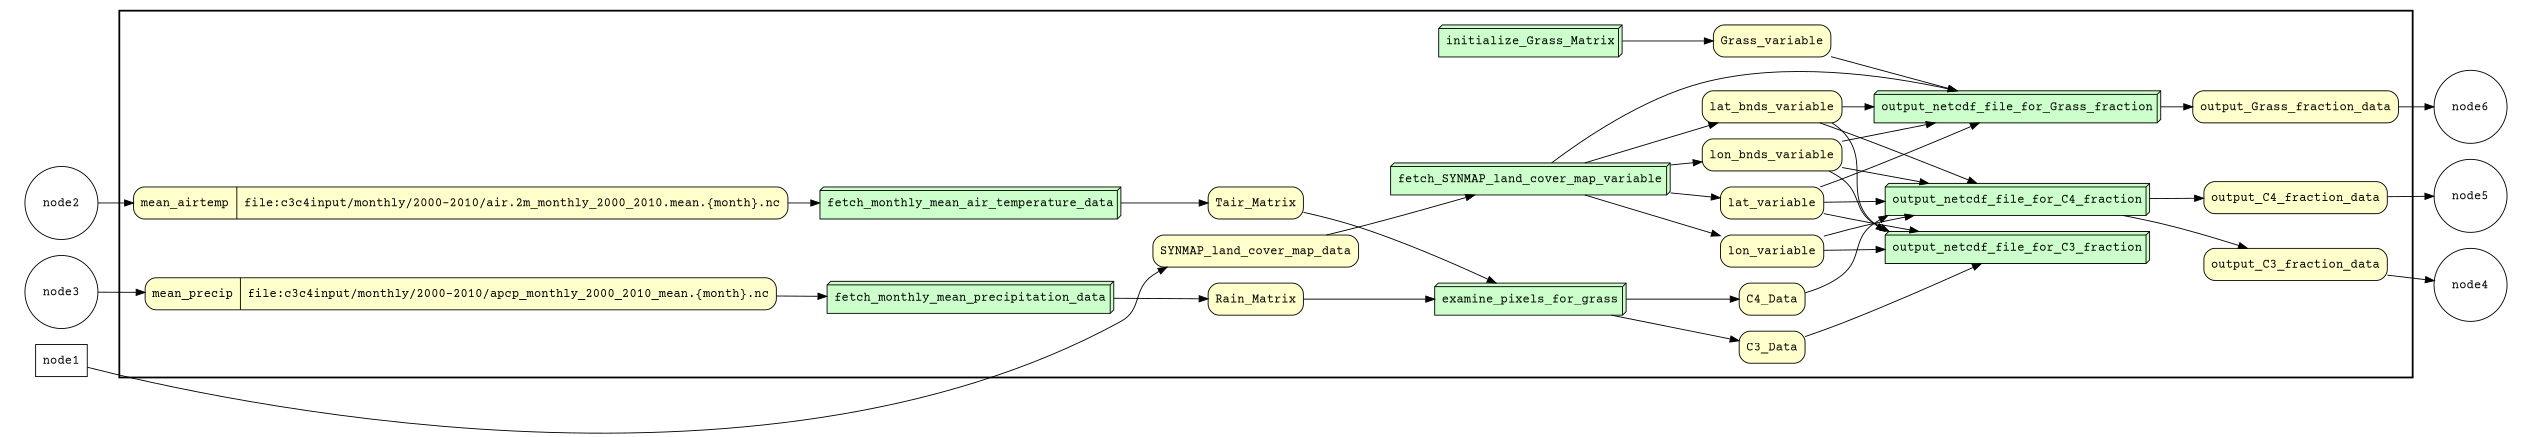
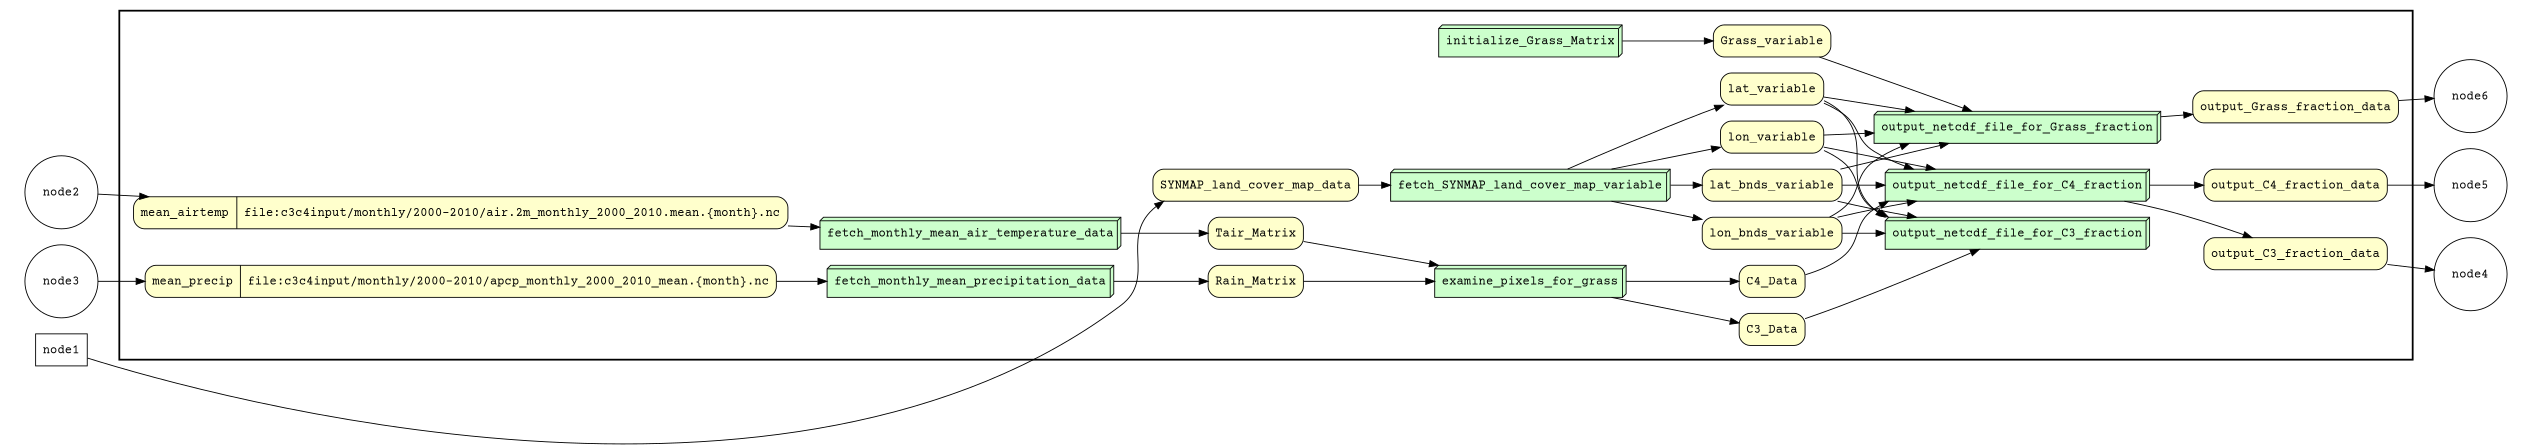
(1740, 76) -> (1844, 134)
